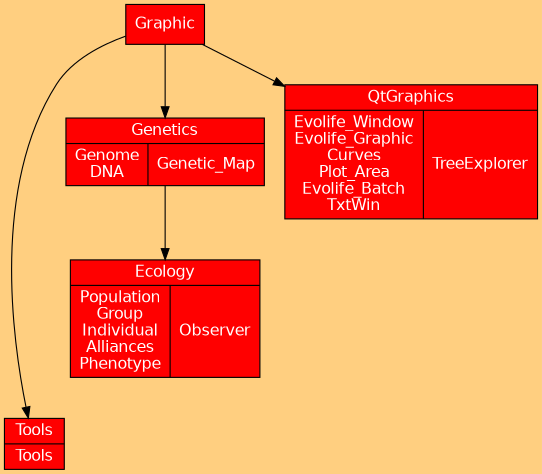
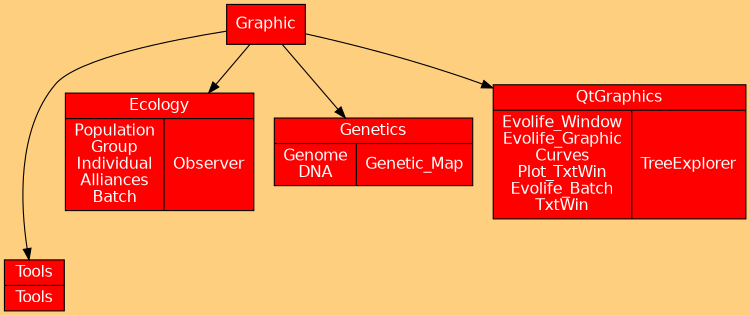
(354, 172) -> (562, 172)
(165, 217) -> (233, 64)
(120, 364) -> (115, 197)
